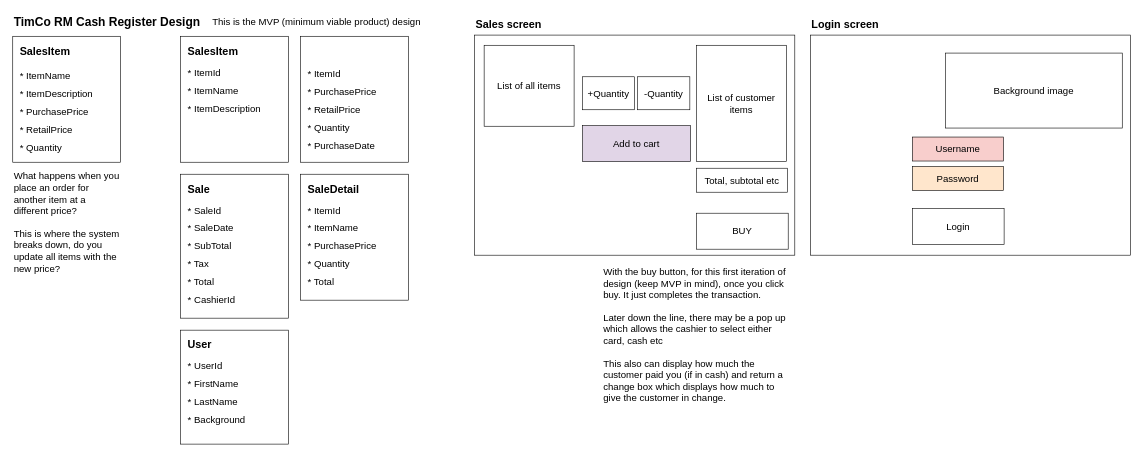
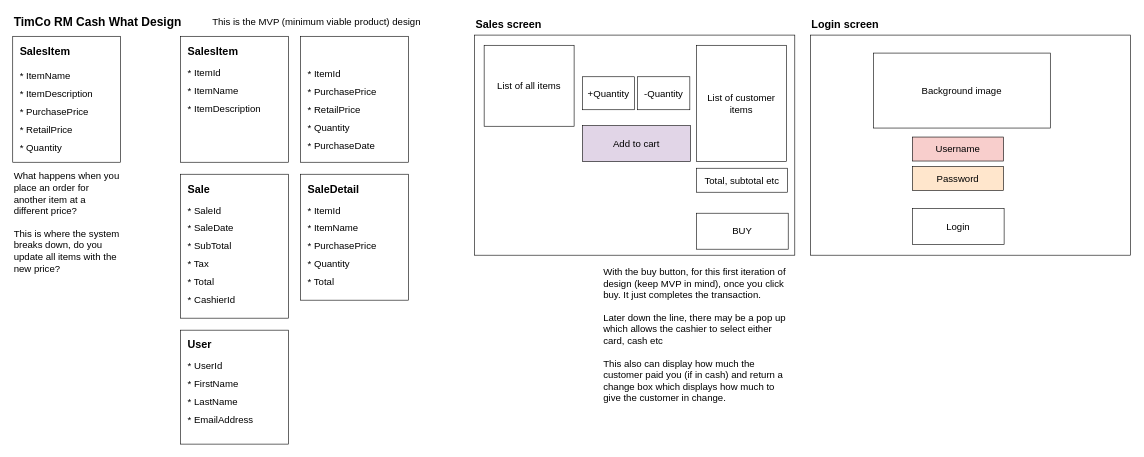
(100, 21) -> (88, 21)
(1034, 91) -> (962, 91)
(219, 420) -> (221, 420)
